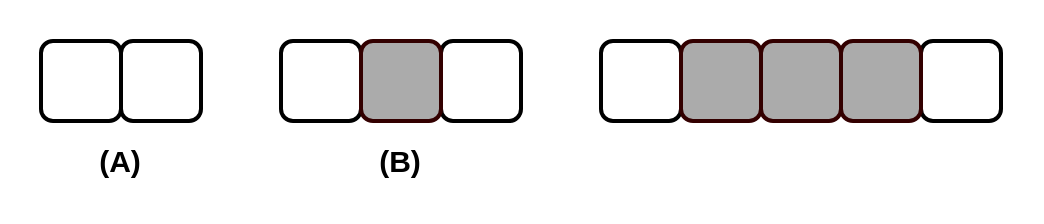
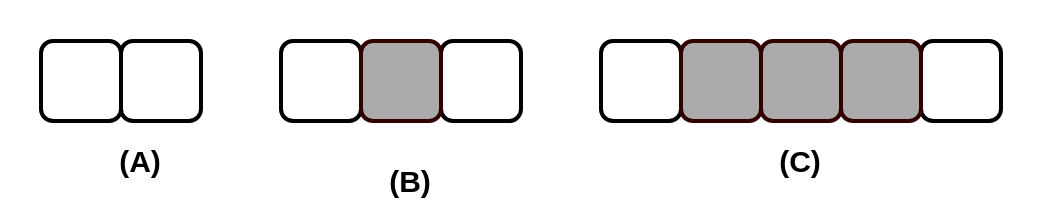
(121, 161) -> (141, 161)
(401, 161) -> (411, 181)
none -> (801, 161)
